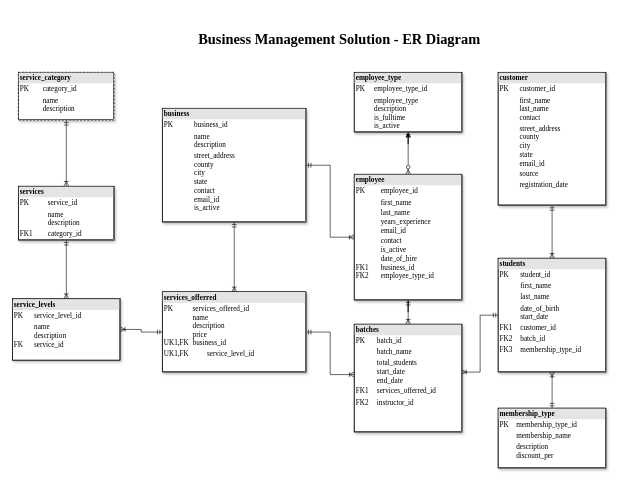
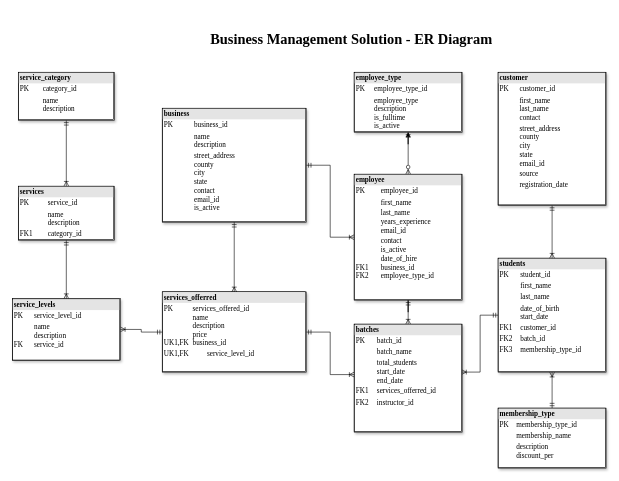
(340, 39) -> (352, 39)
(66, 96) -> (66, 96)
